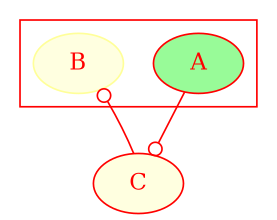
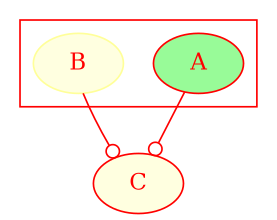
(121, 127) -> (95, 120)
